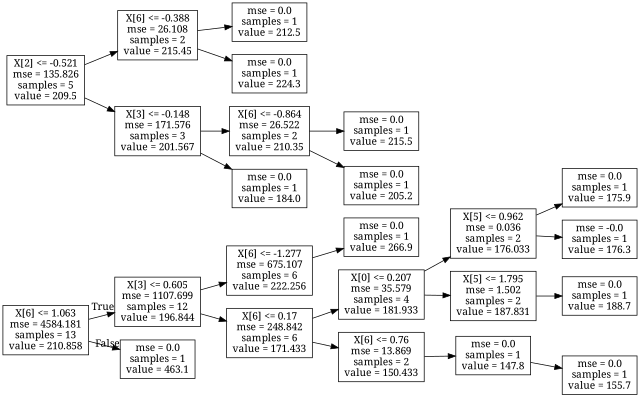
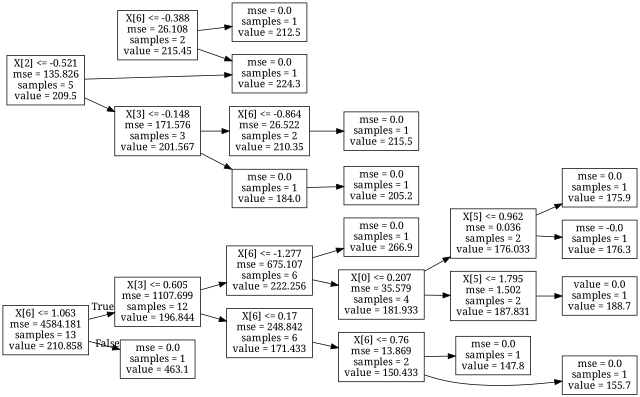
(98, 59) -> (155, 77)
(323, 157) -> (322, 187)
(600, 296) -> (600, 296)
(322, 315) -> (322, 282)
(543, 365) -> (489, 385)
